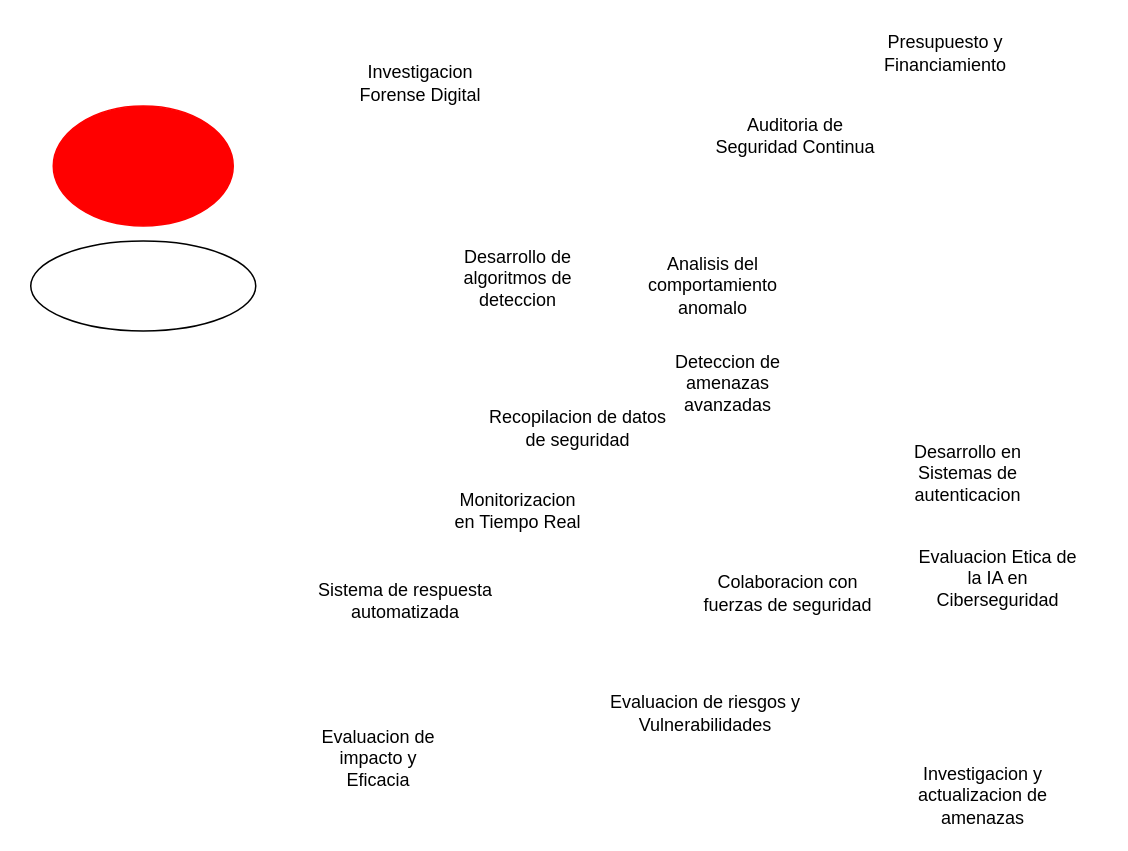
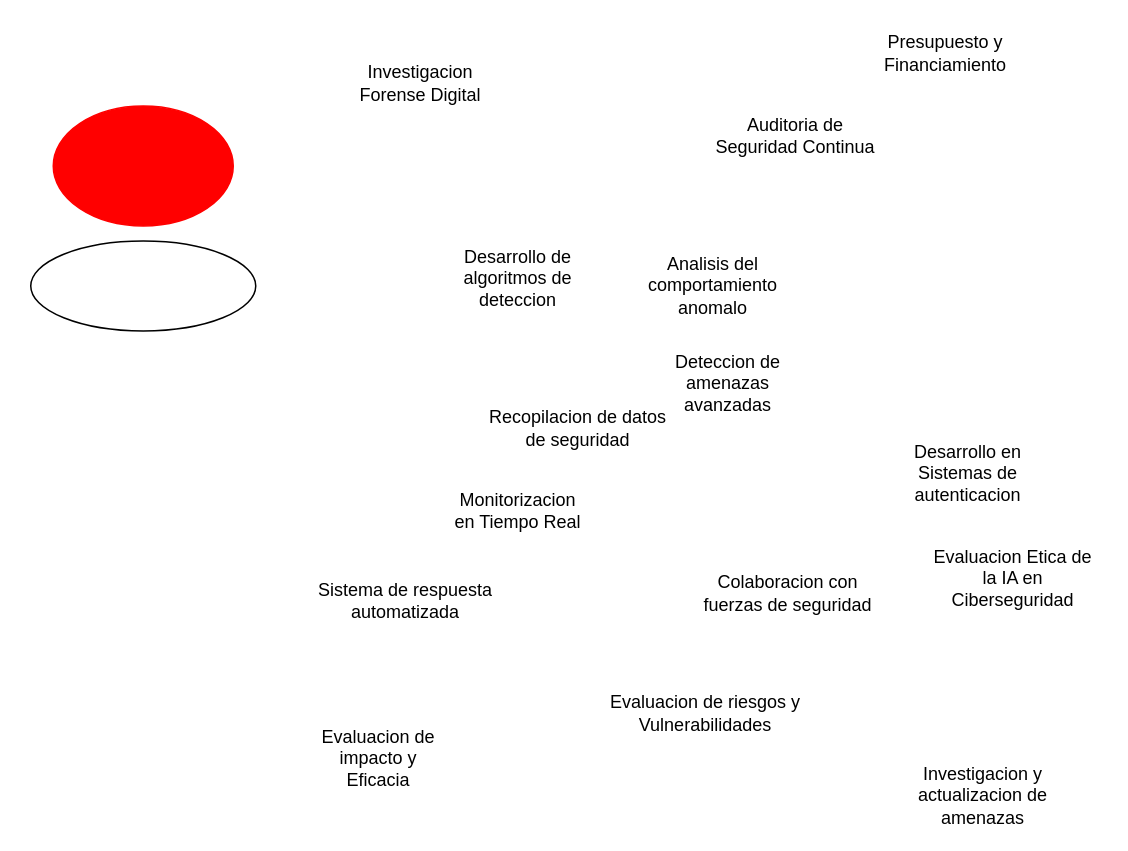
(998, 578) -> (1013, 578)
